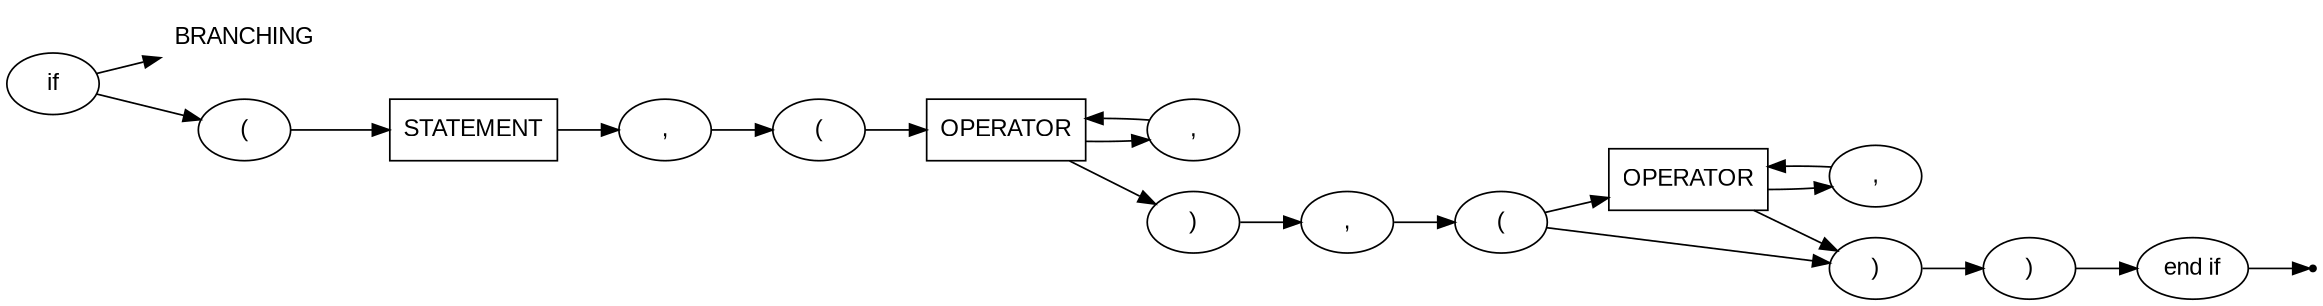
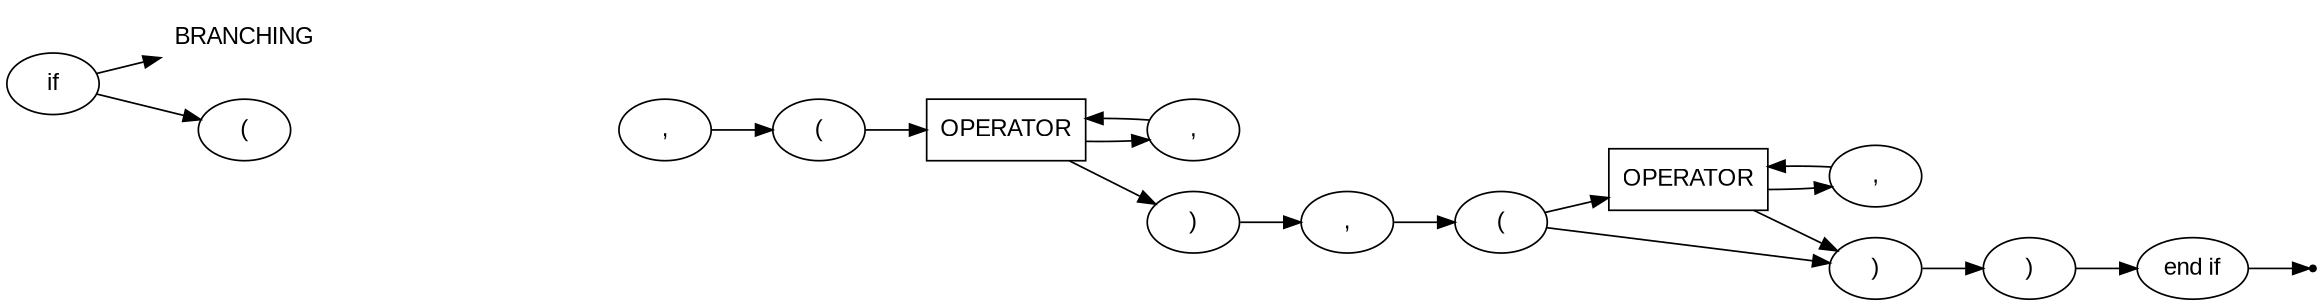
(474, 130) -> none
